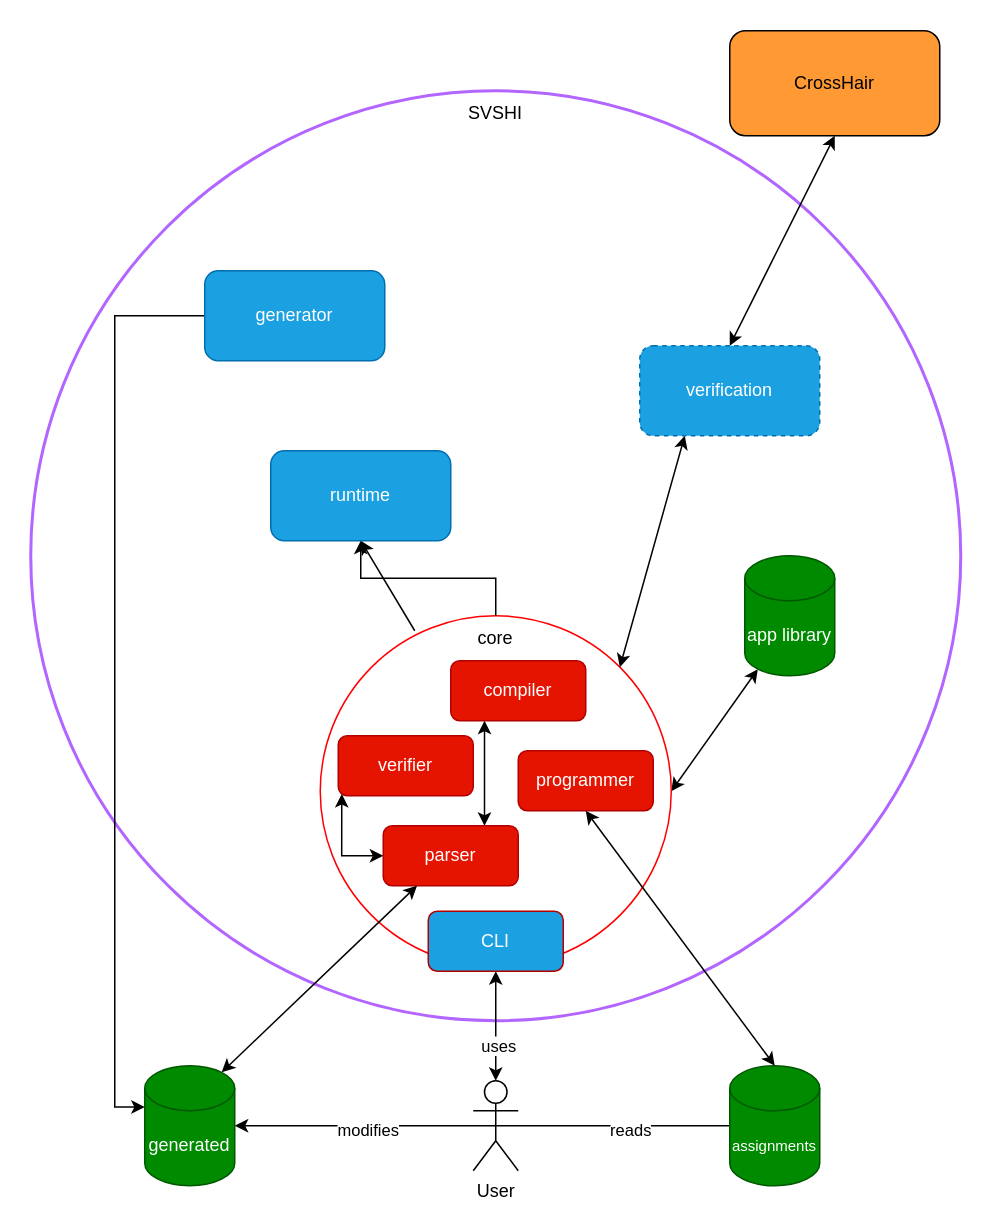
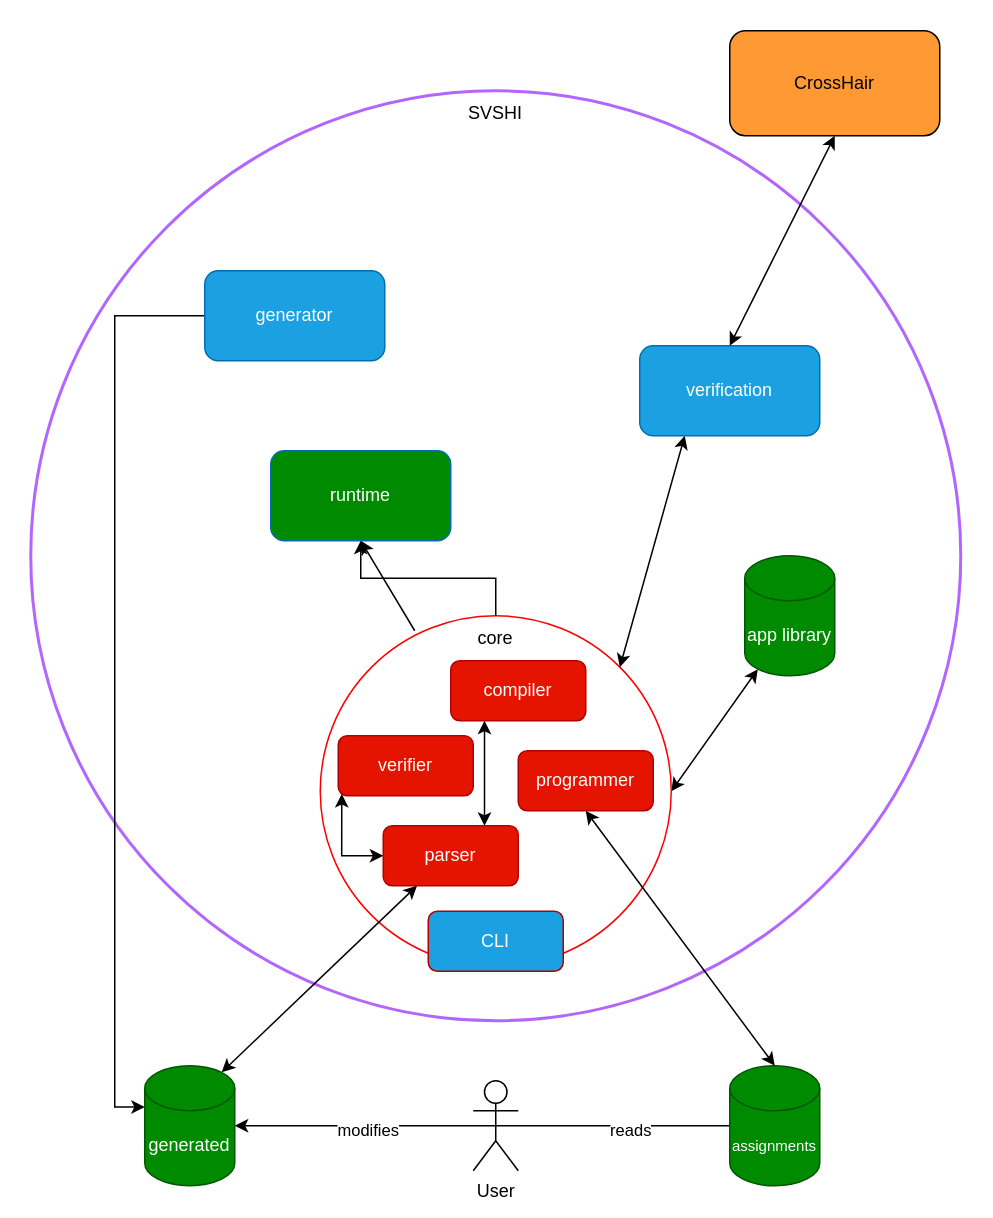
(730, 391) -> (730, 391)
(361, 496) -> (361, 496)
(496, 1026) -> none
